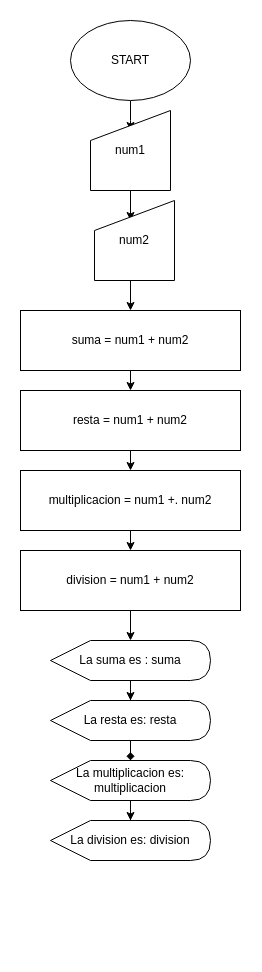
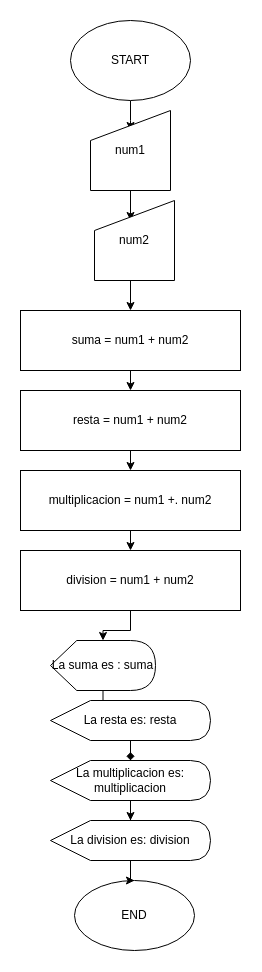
(131, 661) -> (103, 666)
none -> (131, 872)
none -> (135, 916)
